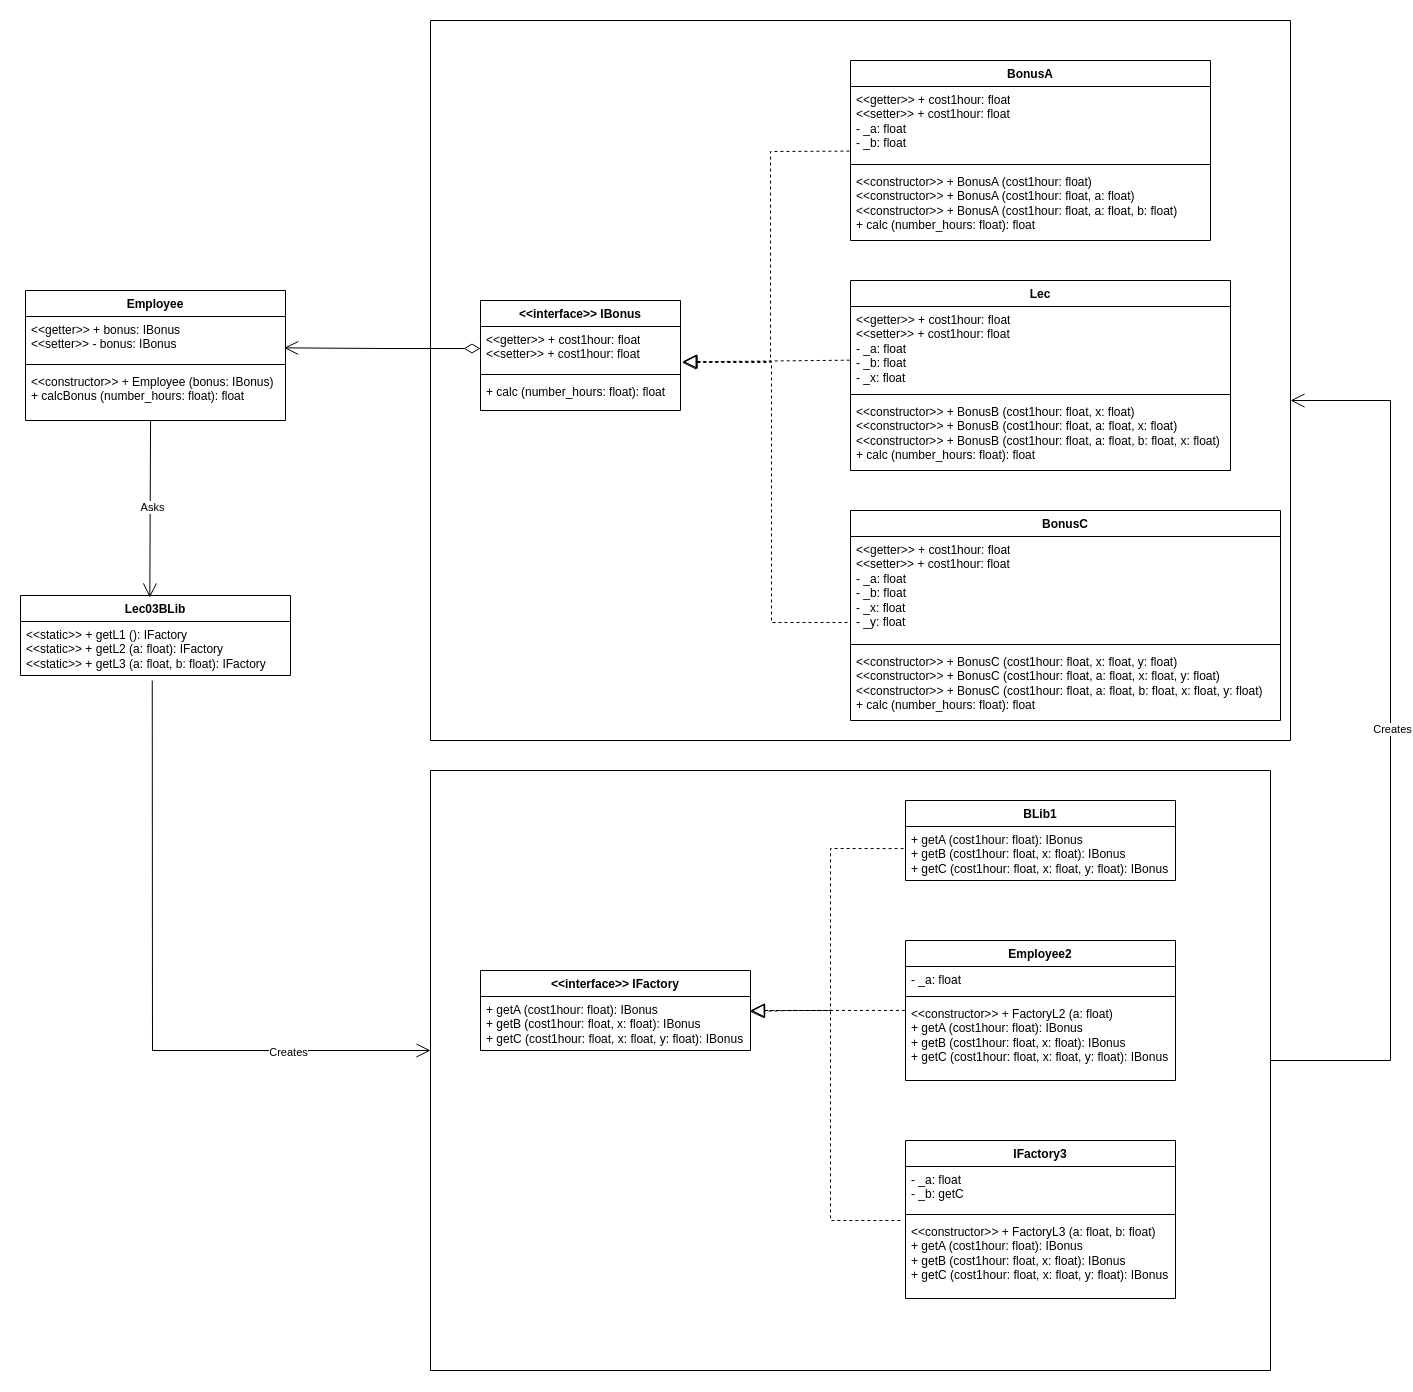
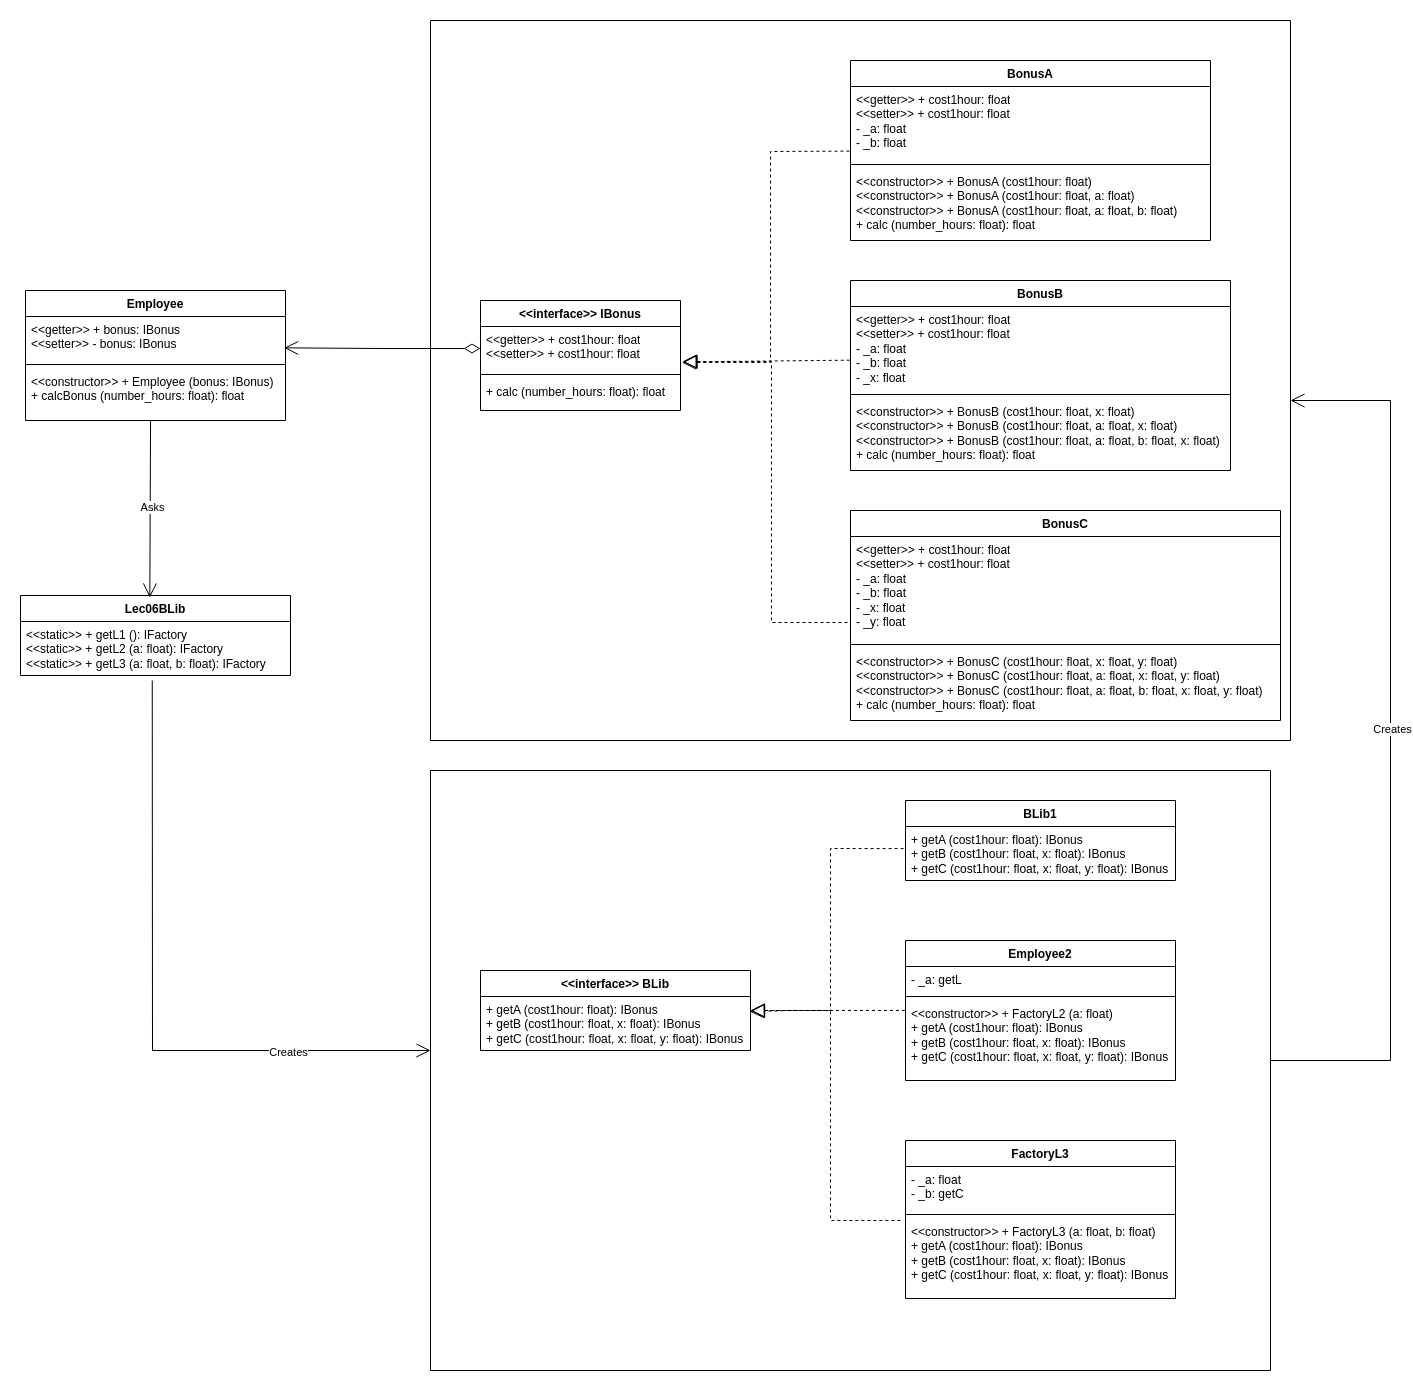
(1041, 295) -> (1041, 295)
(156, 610) -> (156, 610)
(942, 981) -> (940, 981)
(616, 985) -> (616, 985)
(1041, 1155) -> (1041, 1155)
